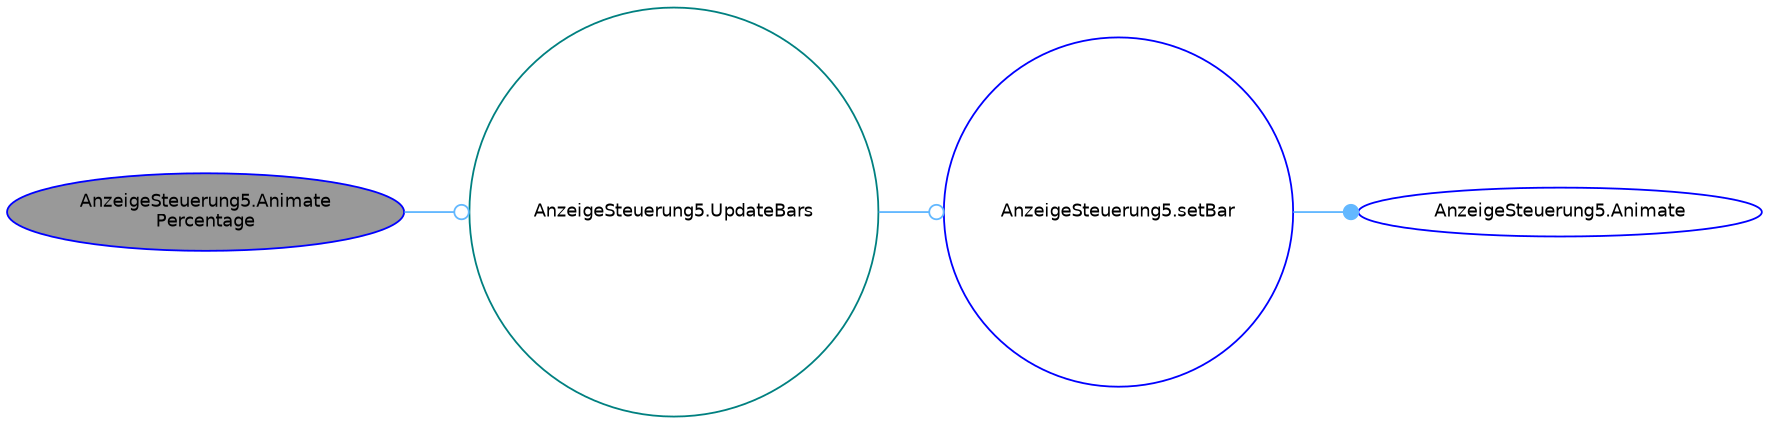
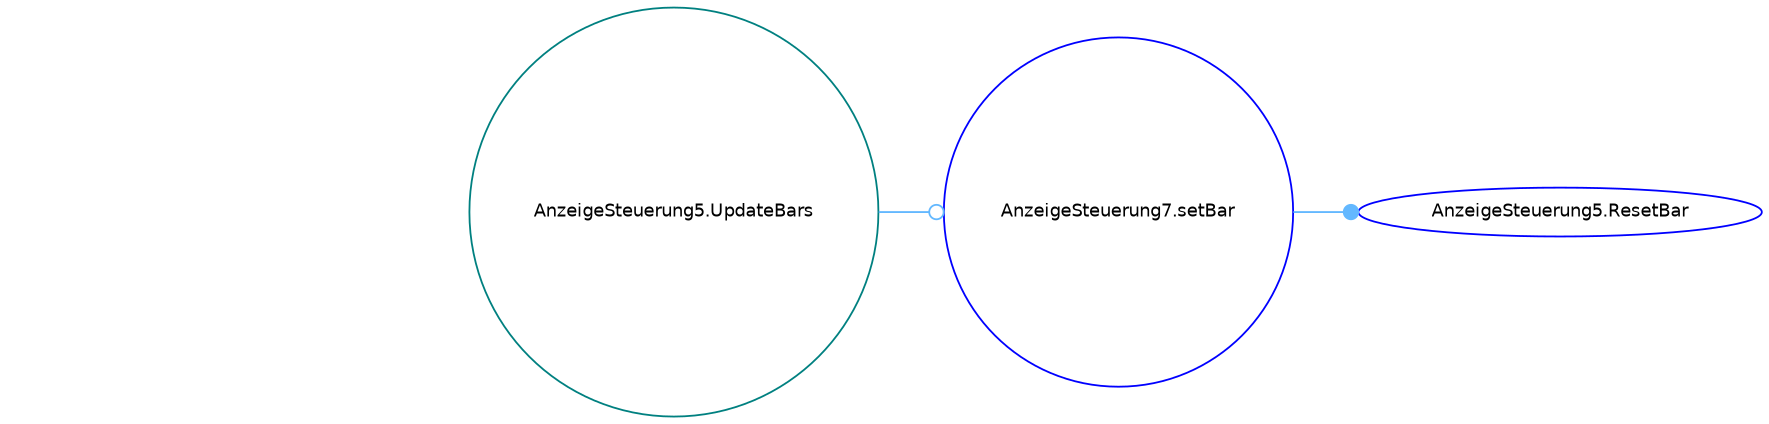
(206, 212) -> none
(1118, 212) -> (1118, 212)
(1560, 212) -> (1560, 212)
